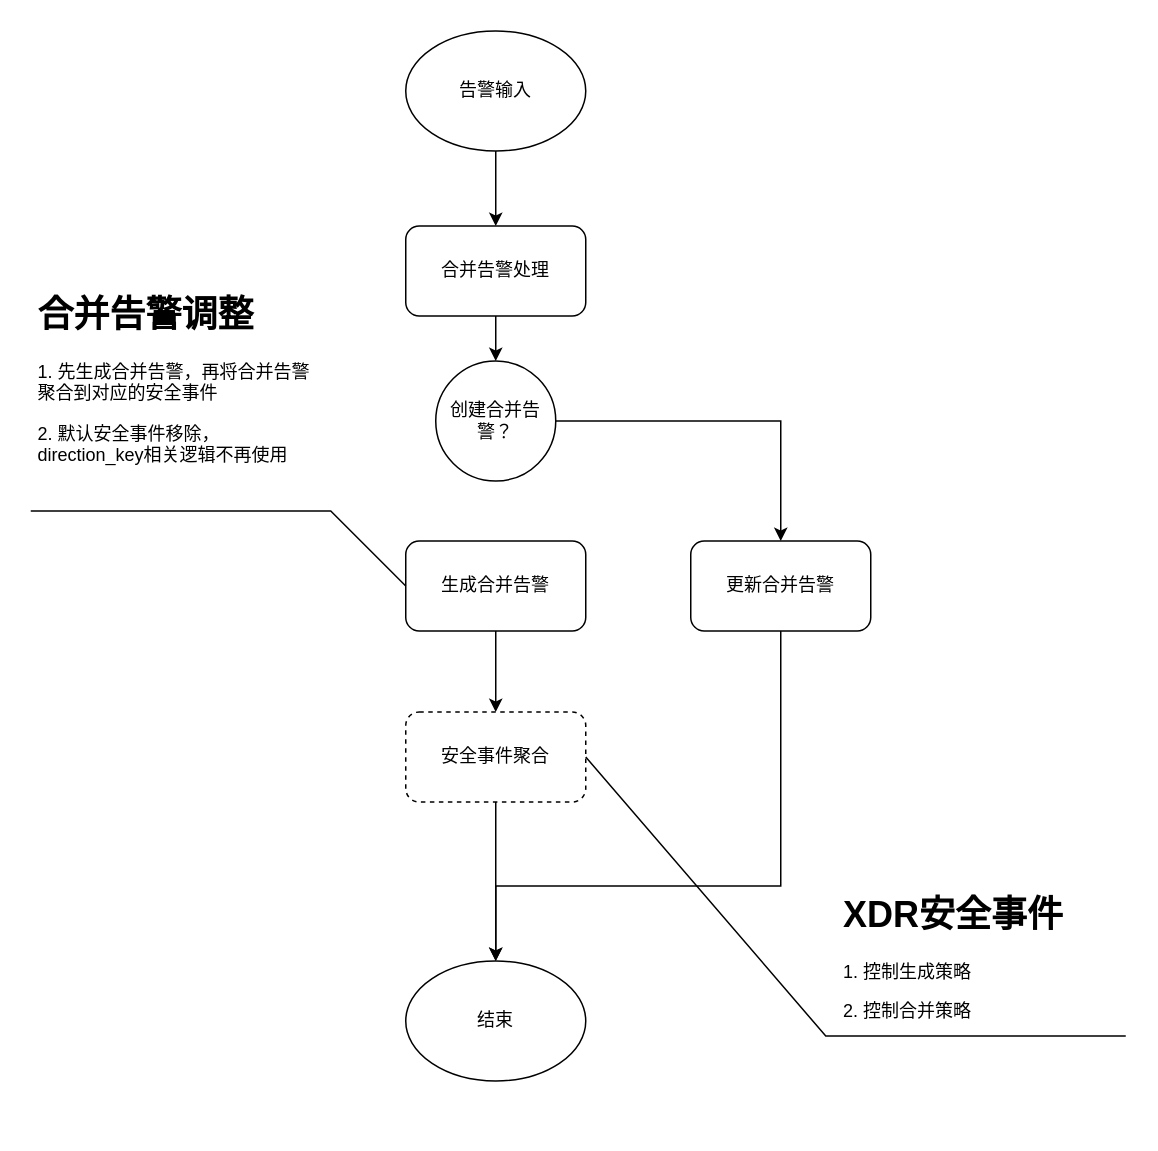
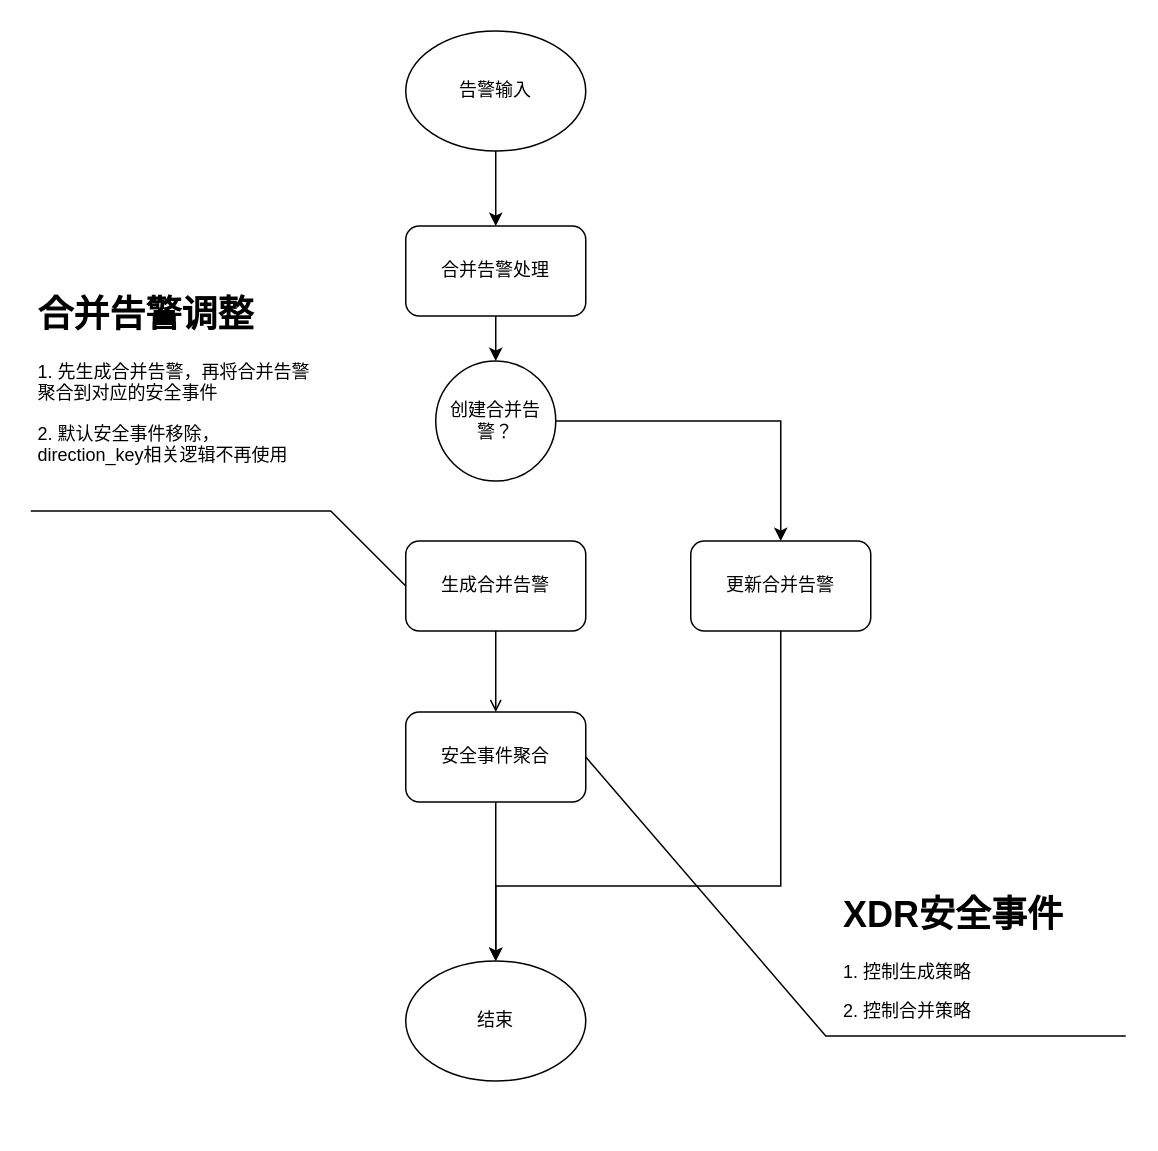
(496, 700) -> (496, 702)
(496, 757) -> (496, 757)
